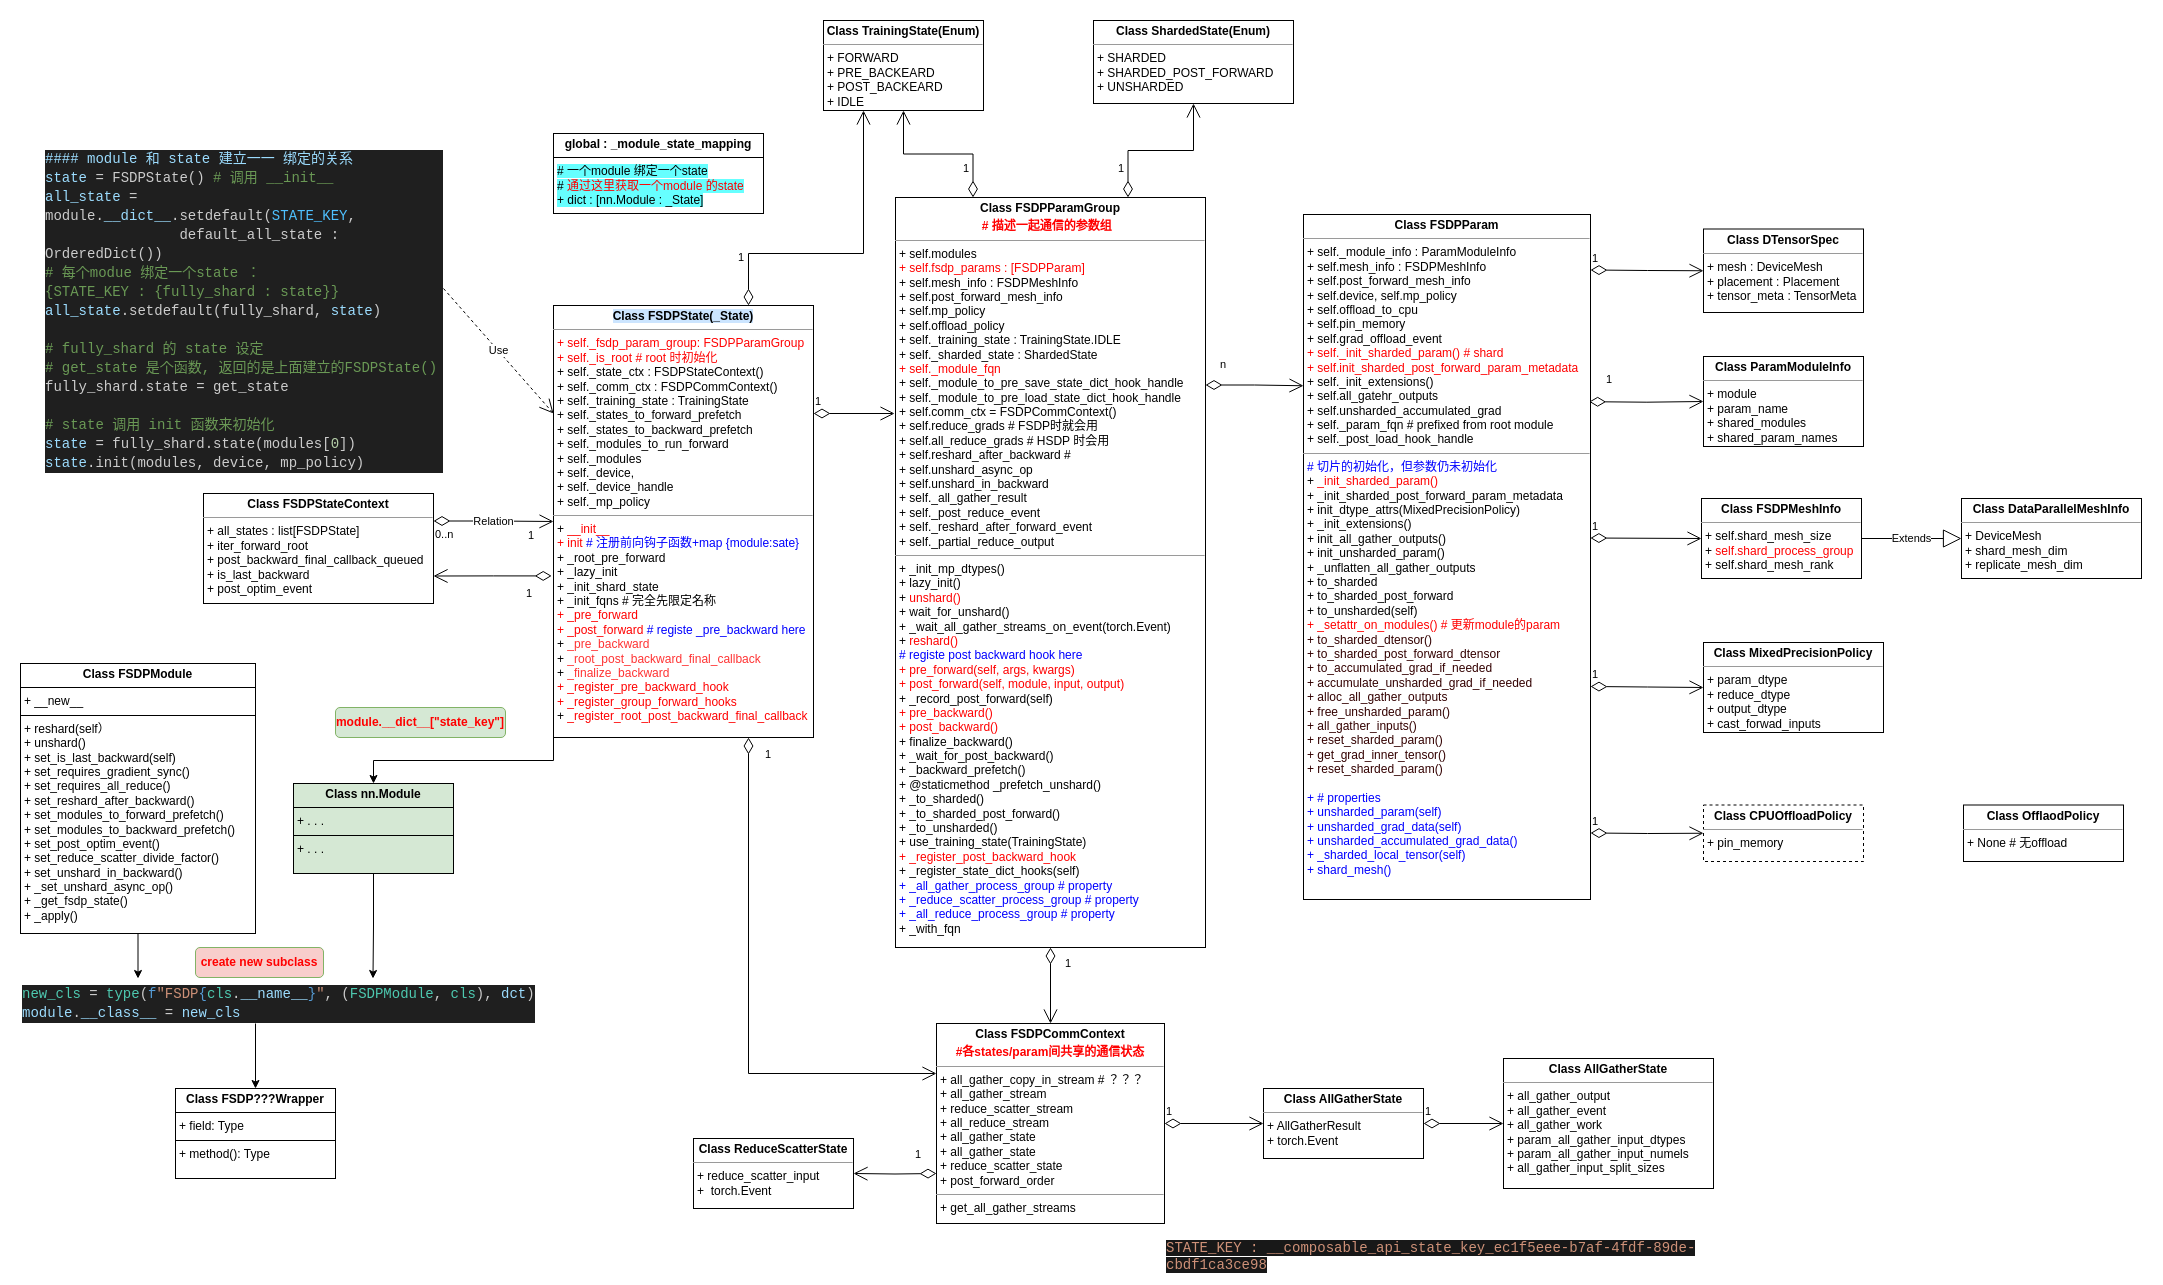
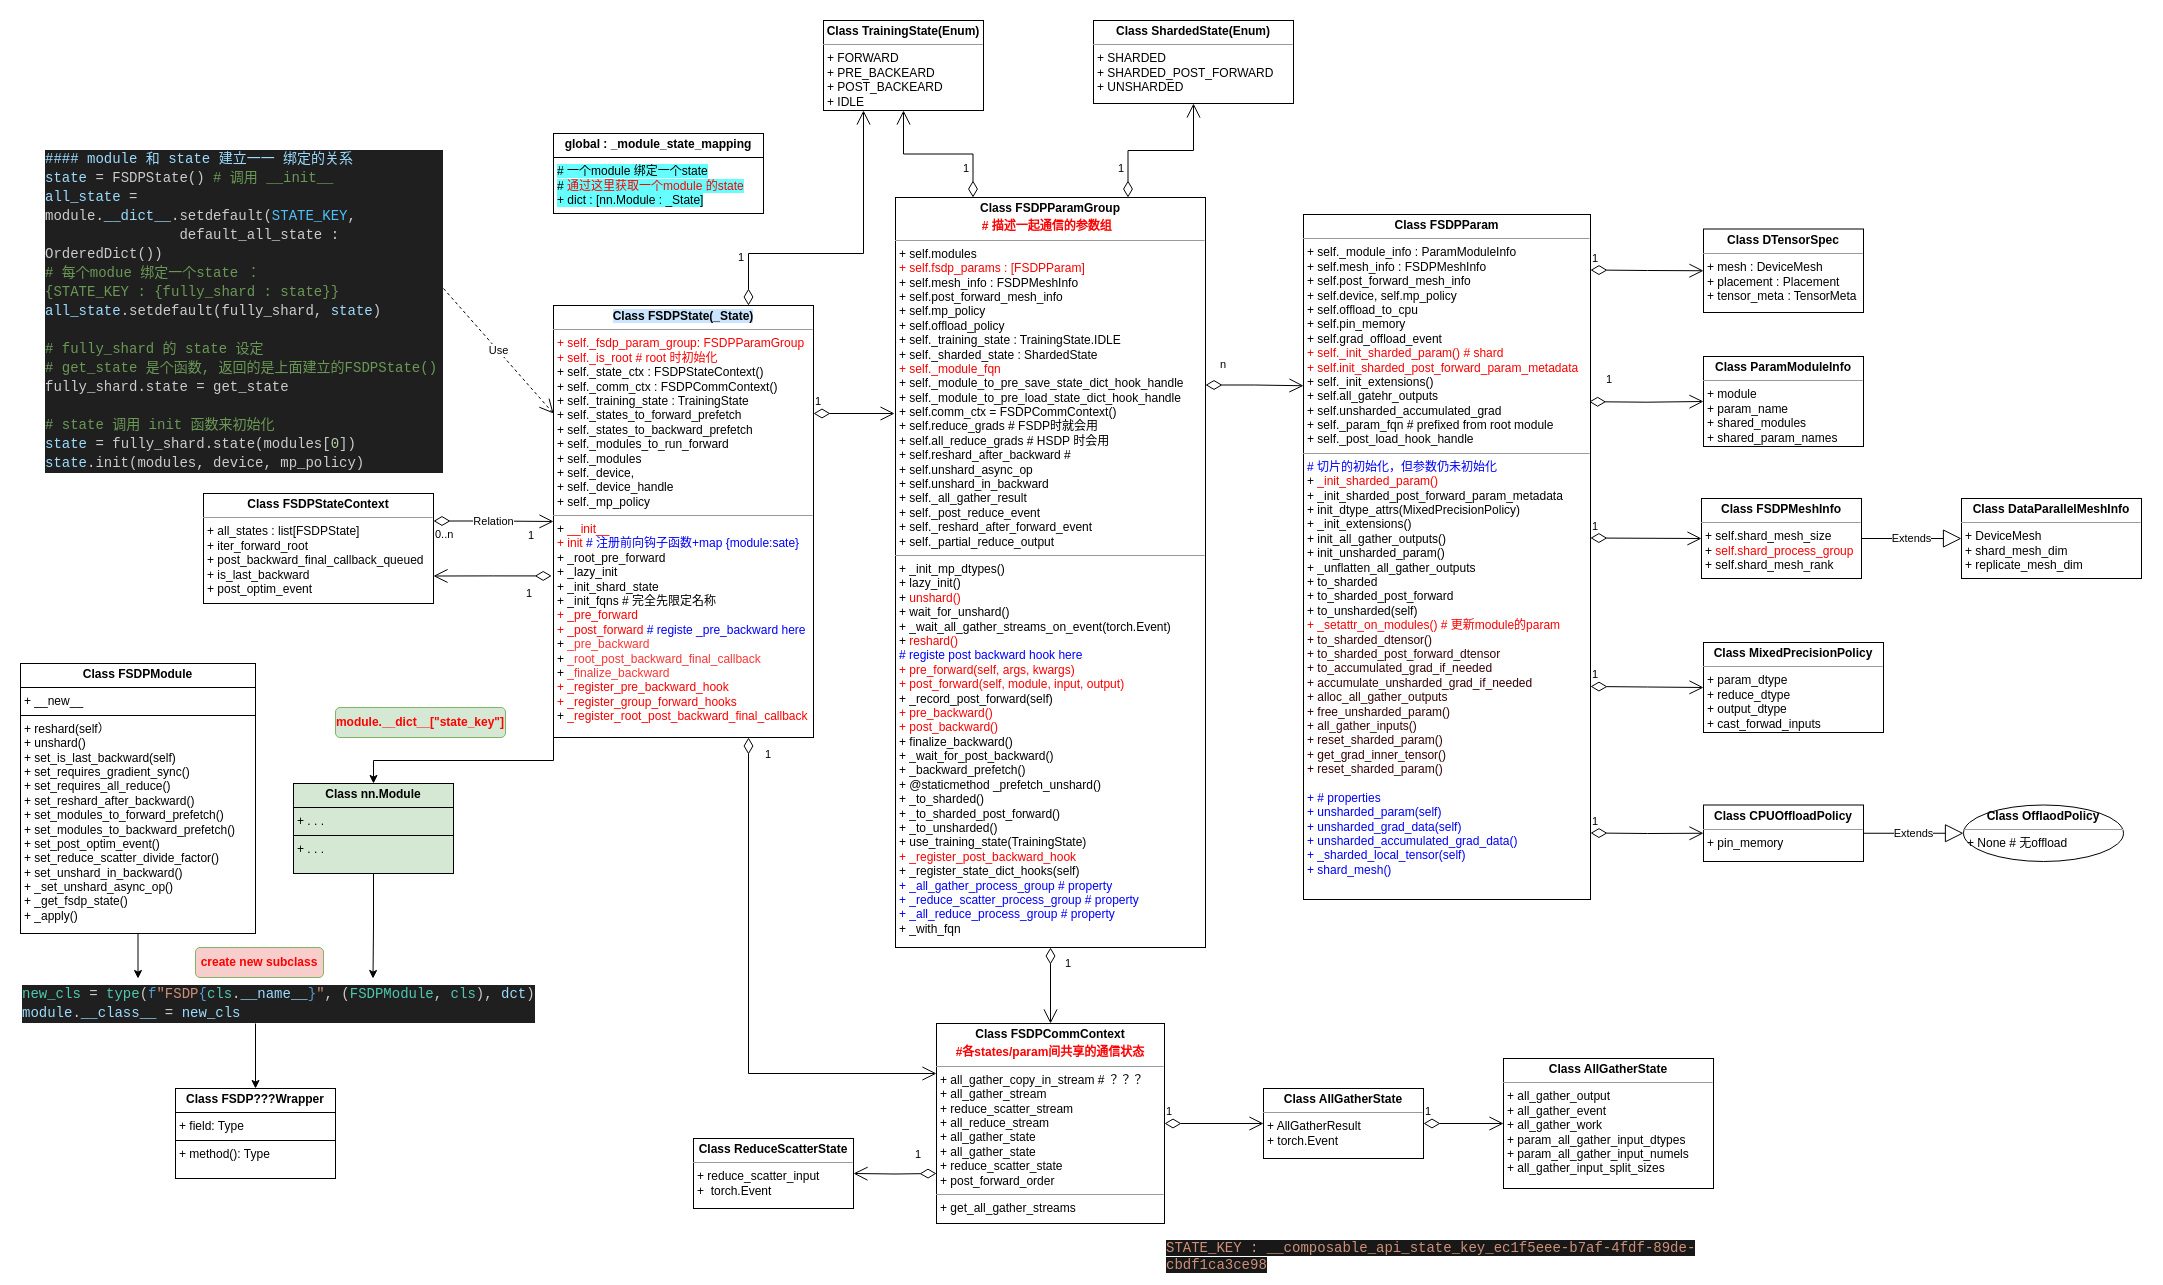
(1784, 833) -> (1784, 833)
none -> (1904, 833)
(2044, 833) -> (2044, 833)
